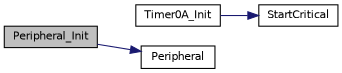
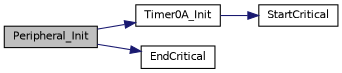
none -> (111, 27)
(178, 57) -> (178, 57)
